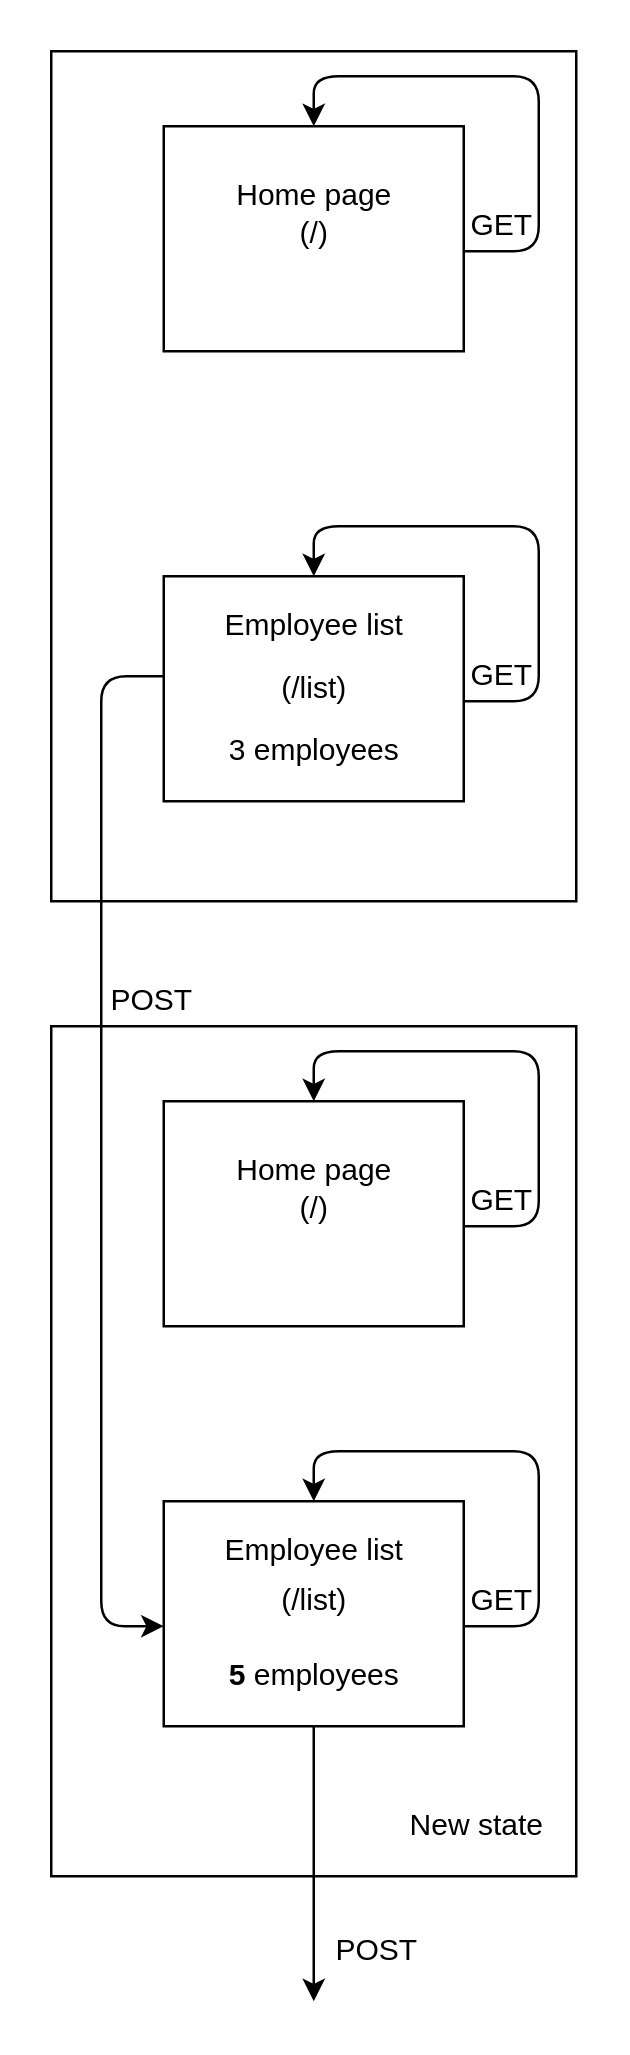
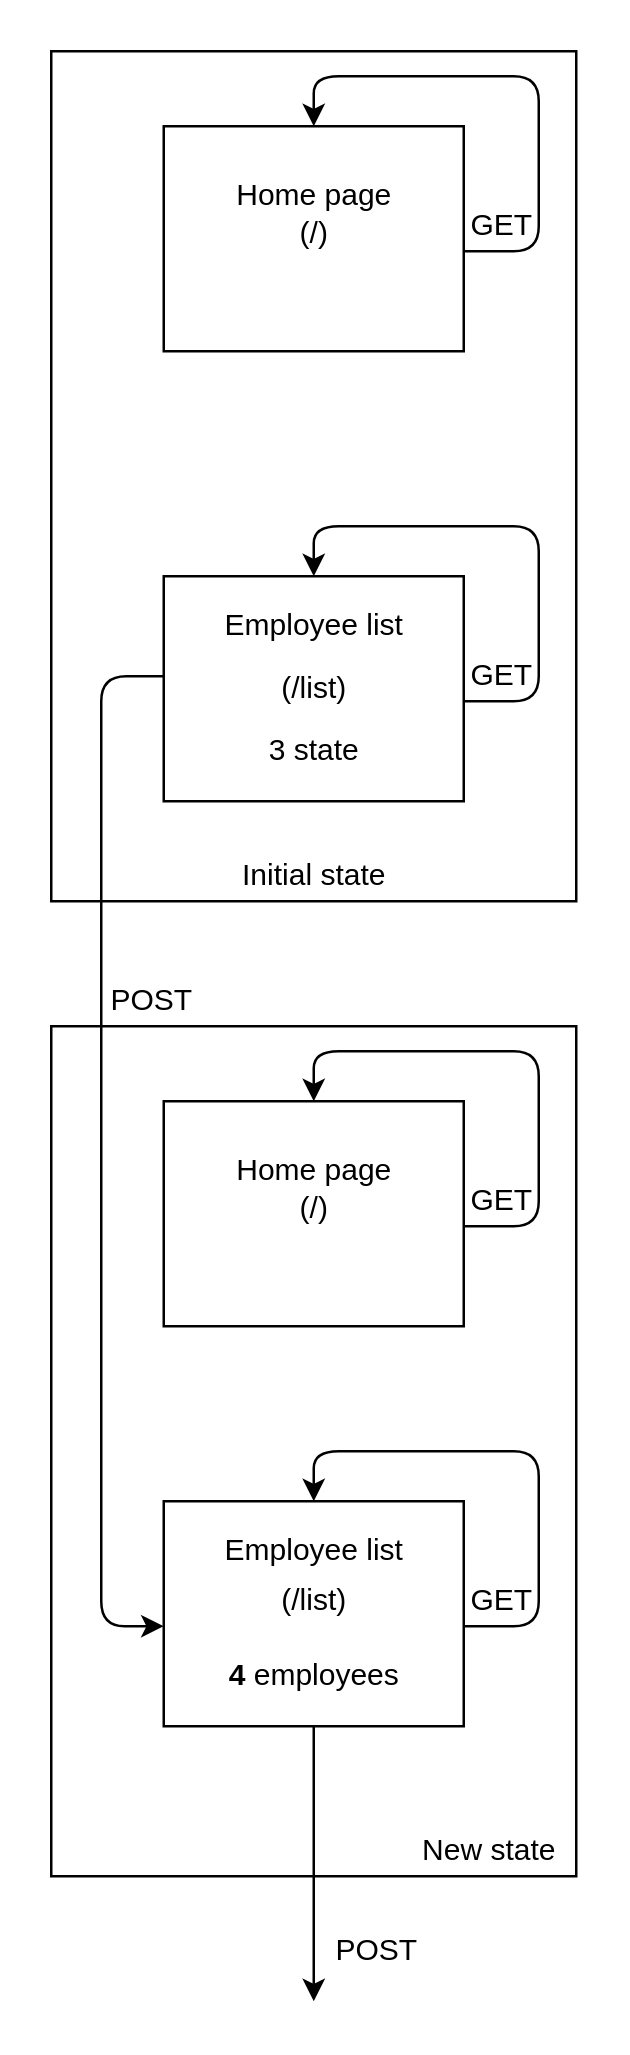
(315, 751) -> (315, 751)
none -> (314, 876)
(315, 1676) -> (315, 1676)
(476, 1826) -> (489, 1851)
